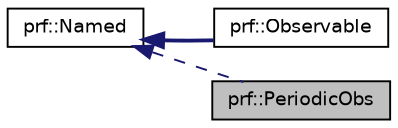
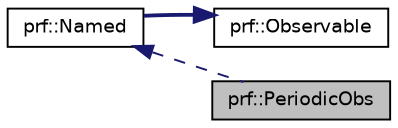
(189, 41) -> (169, 15)
